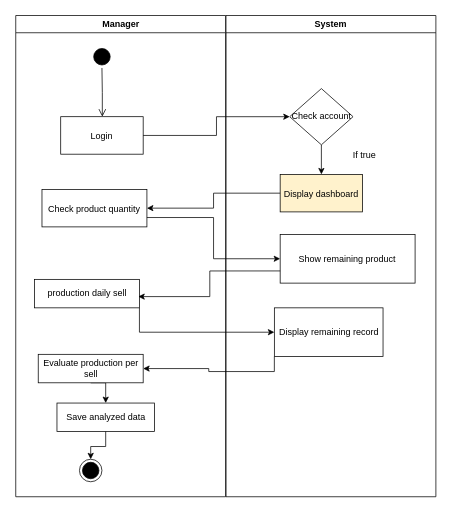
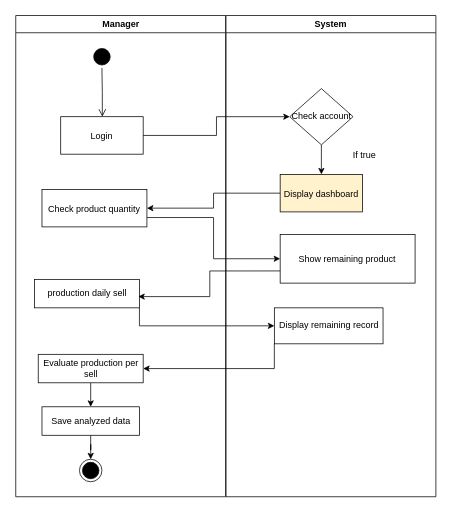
(329, 332) -> (329, 326)
(106, 417) -> (91, 421)
